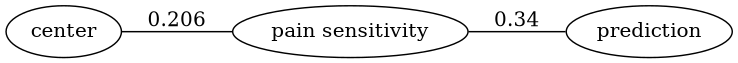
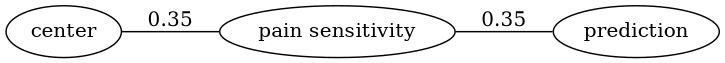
(177, 21) -> (171, 21)
(517, 21) -> (504, 21)
